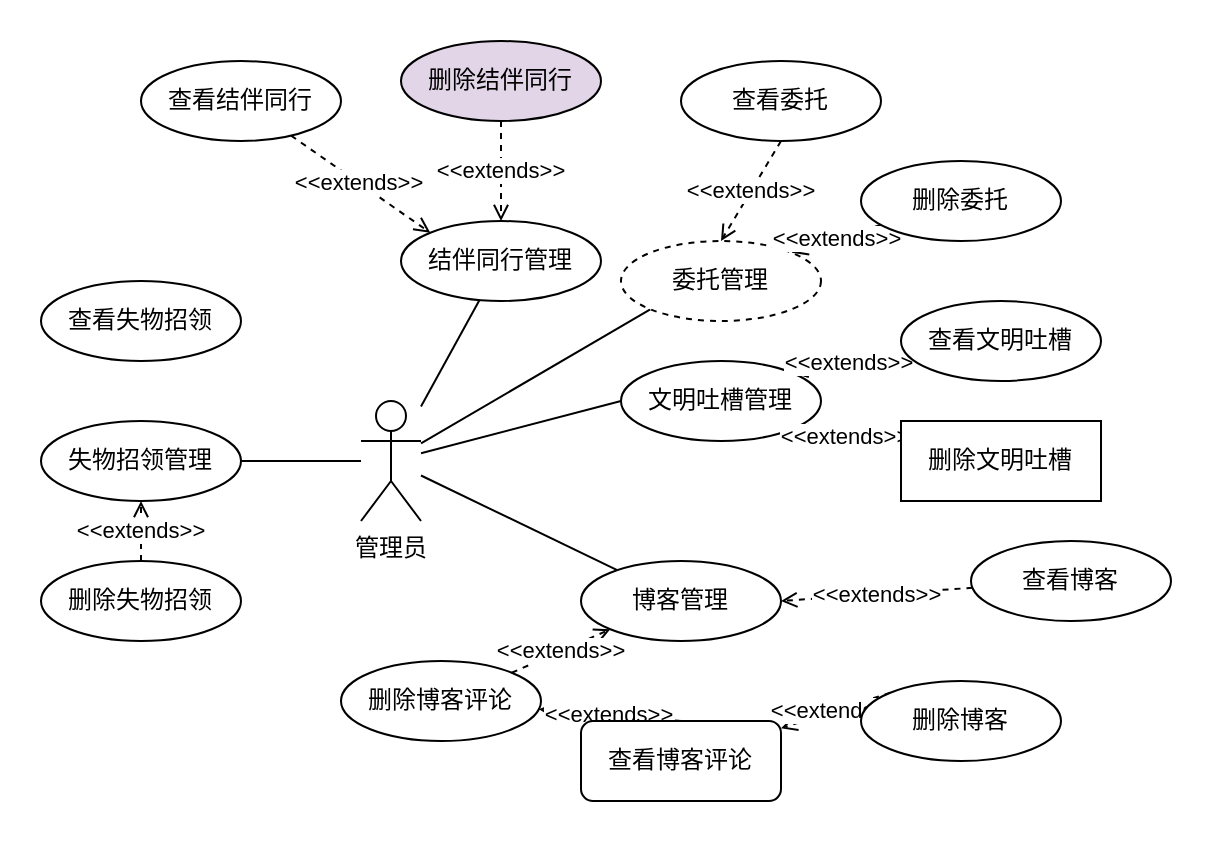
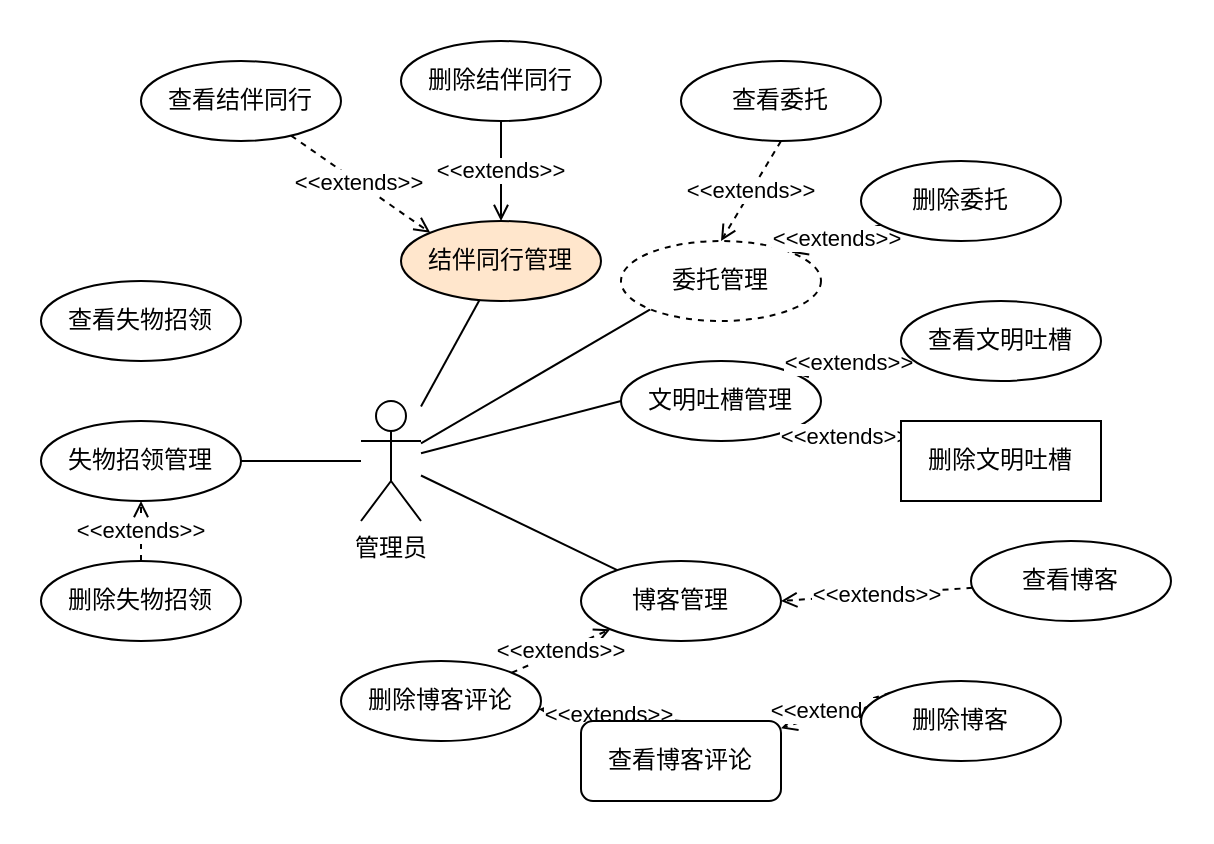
(501, 81) -> (501, 81)
(501, 141) -> (501, 141)
(501, 261) -> (501, 261)
